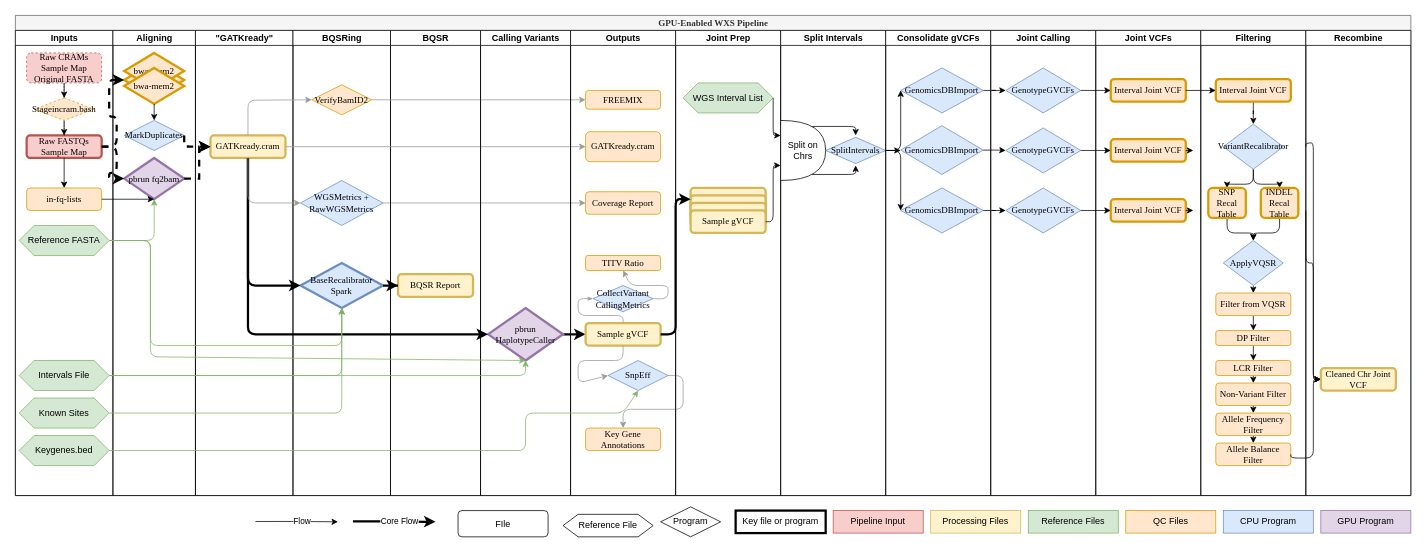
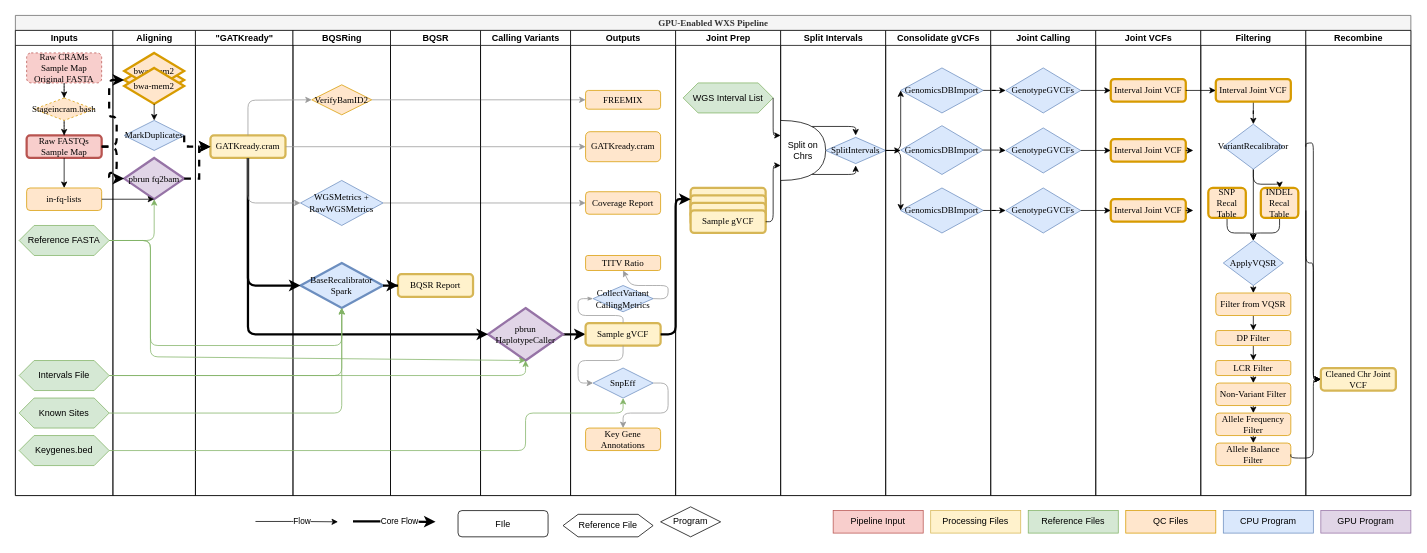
(1237, 184) -> (1253, 206)
(638, 375) -> (623, 383)
(780, 522) -> none
